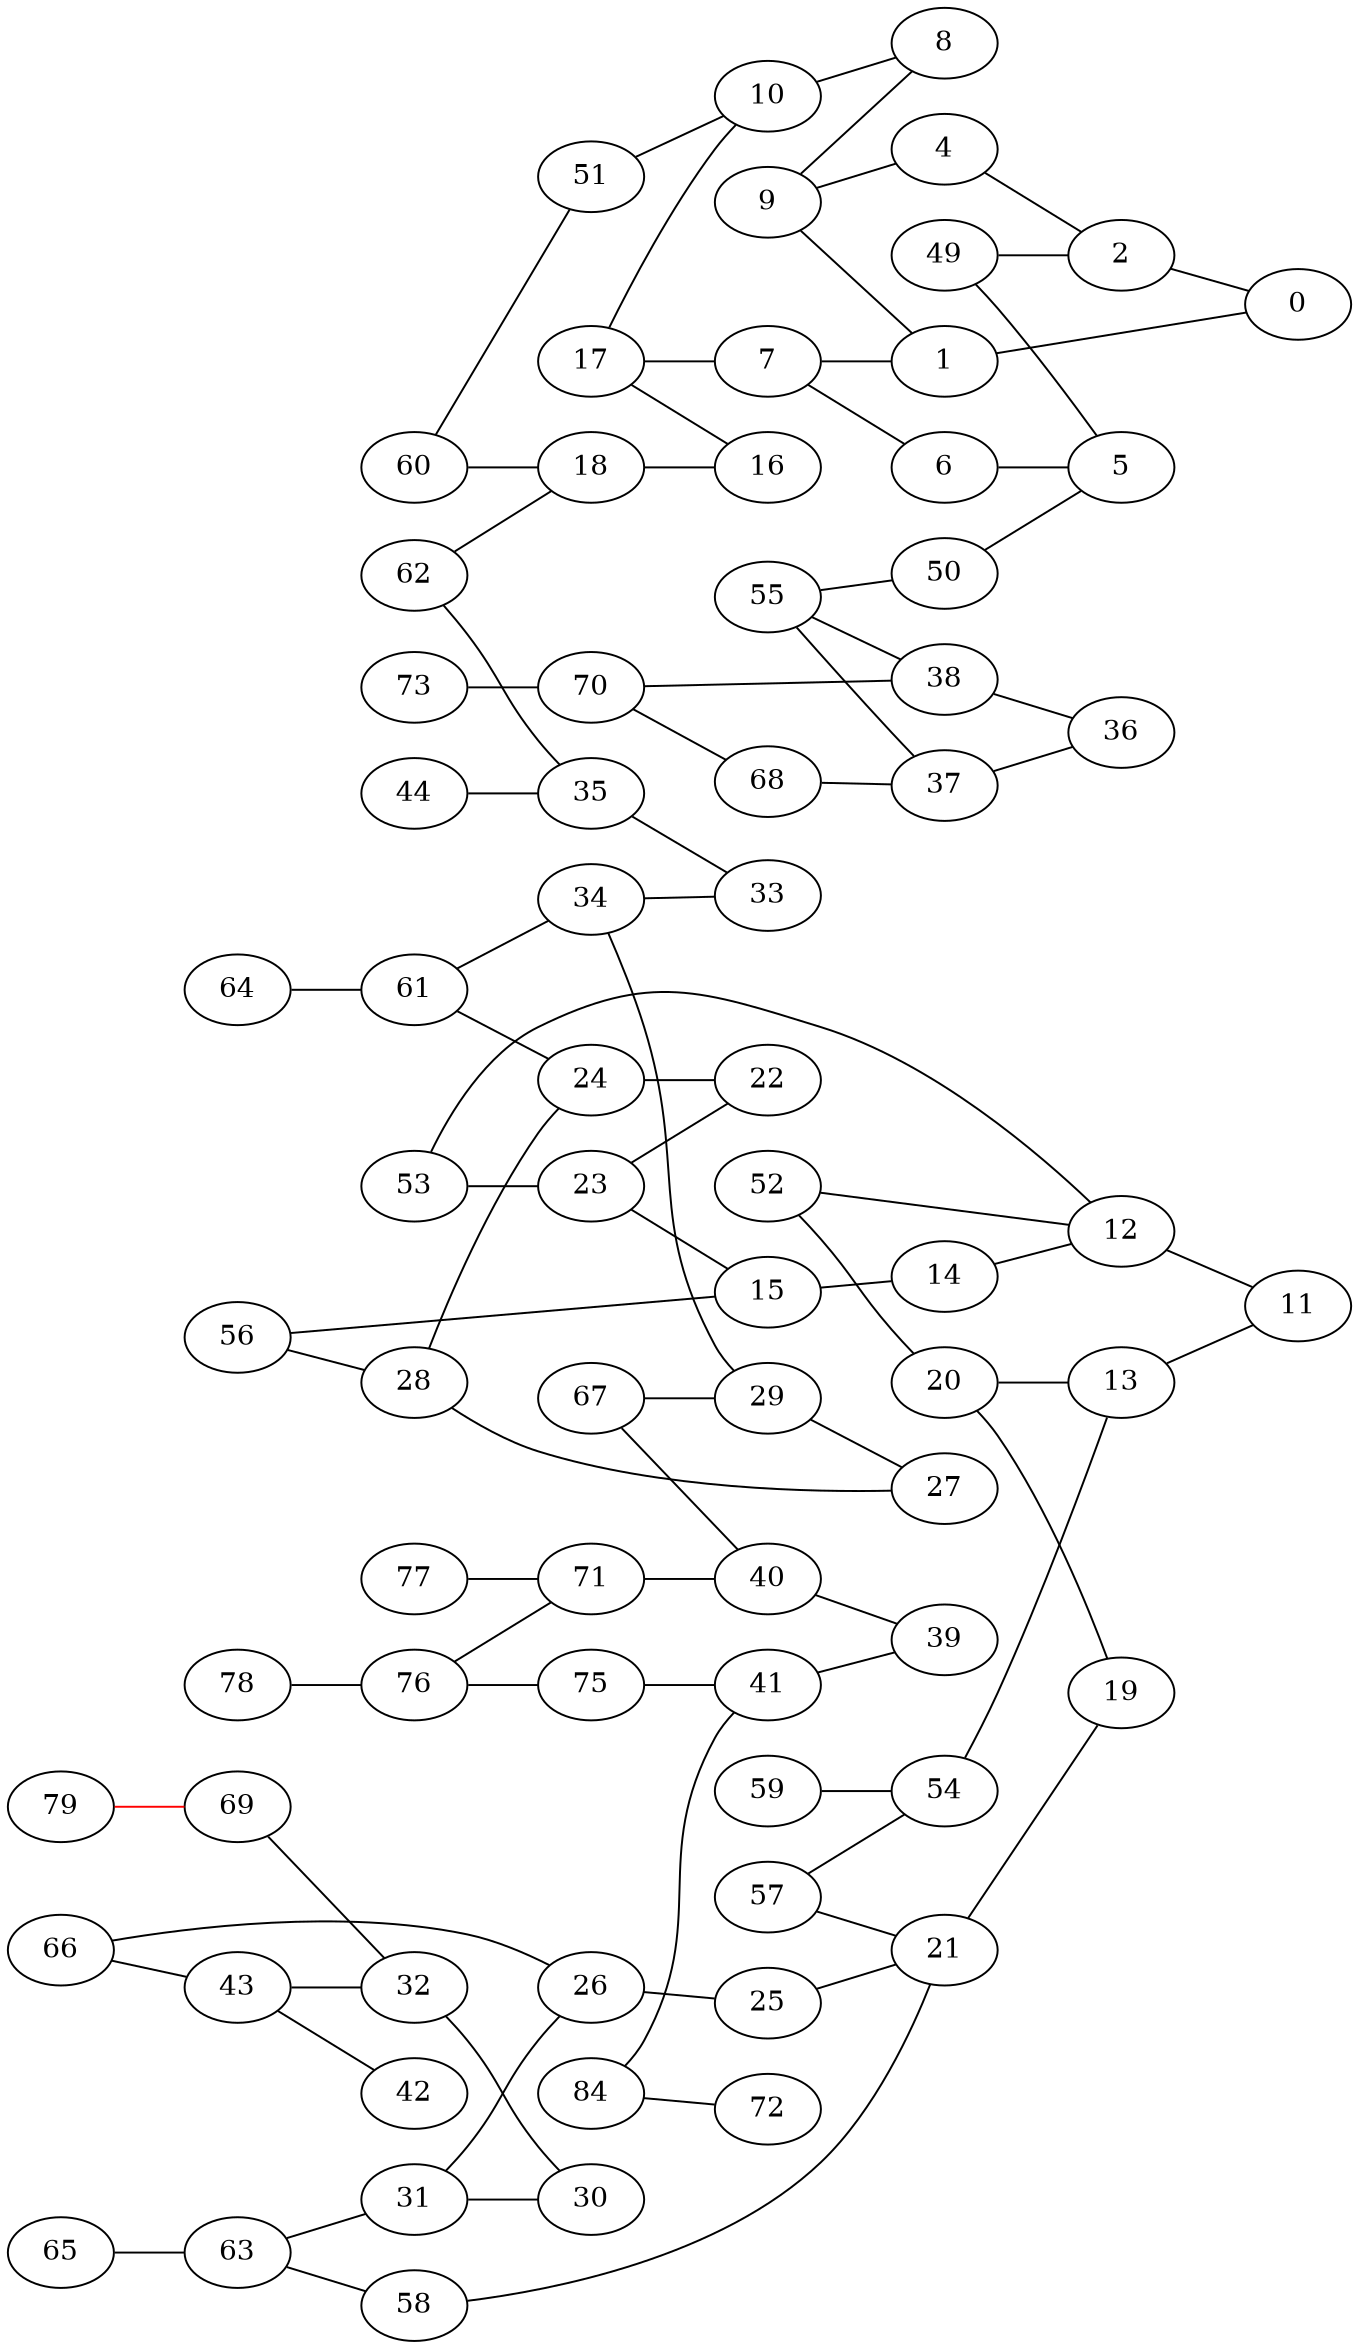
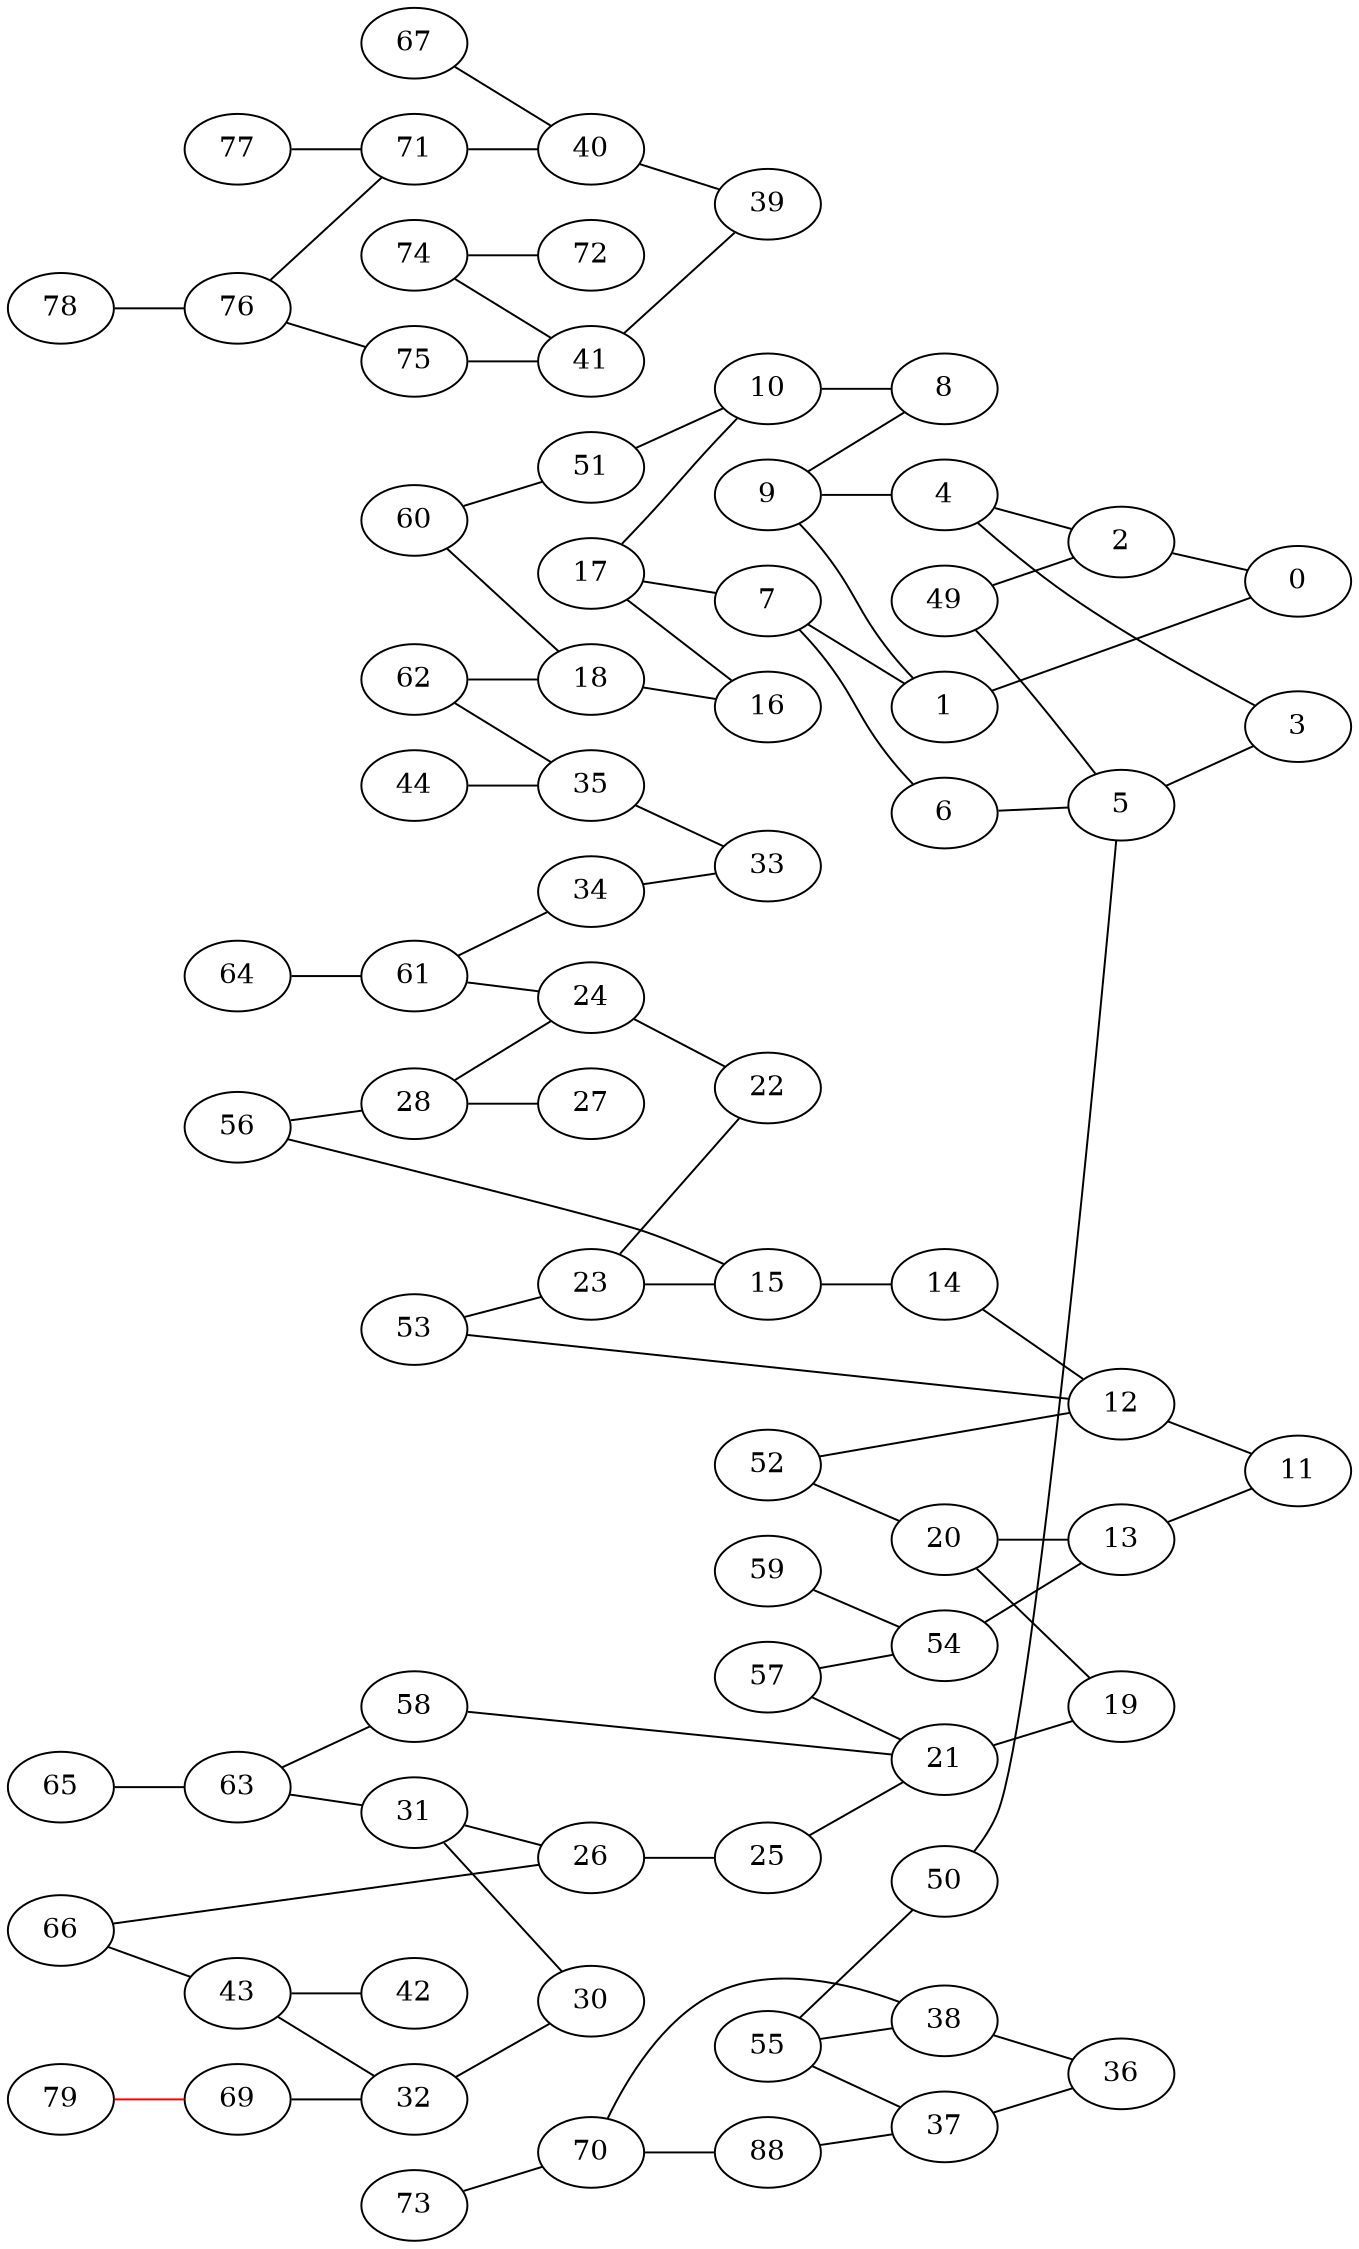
none -> (1298, 727)
(768, 782) -> (768, 2152)
(768, 1398) -> none
(591, 2094) -> (414, 255)
